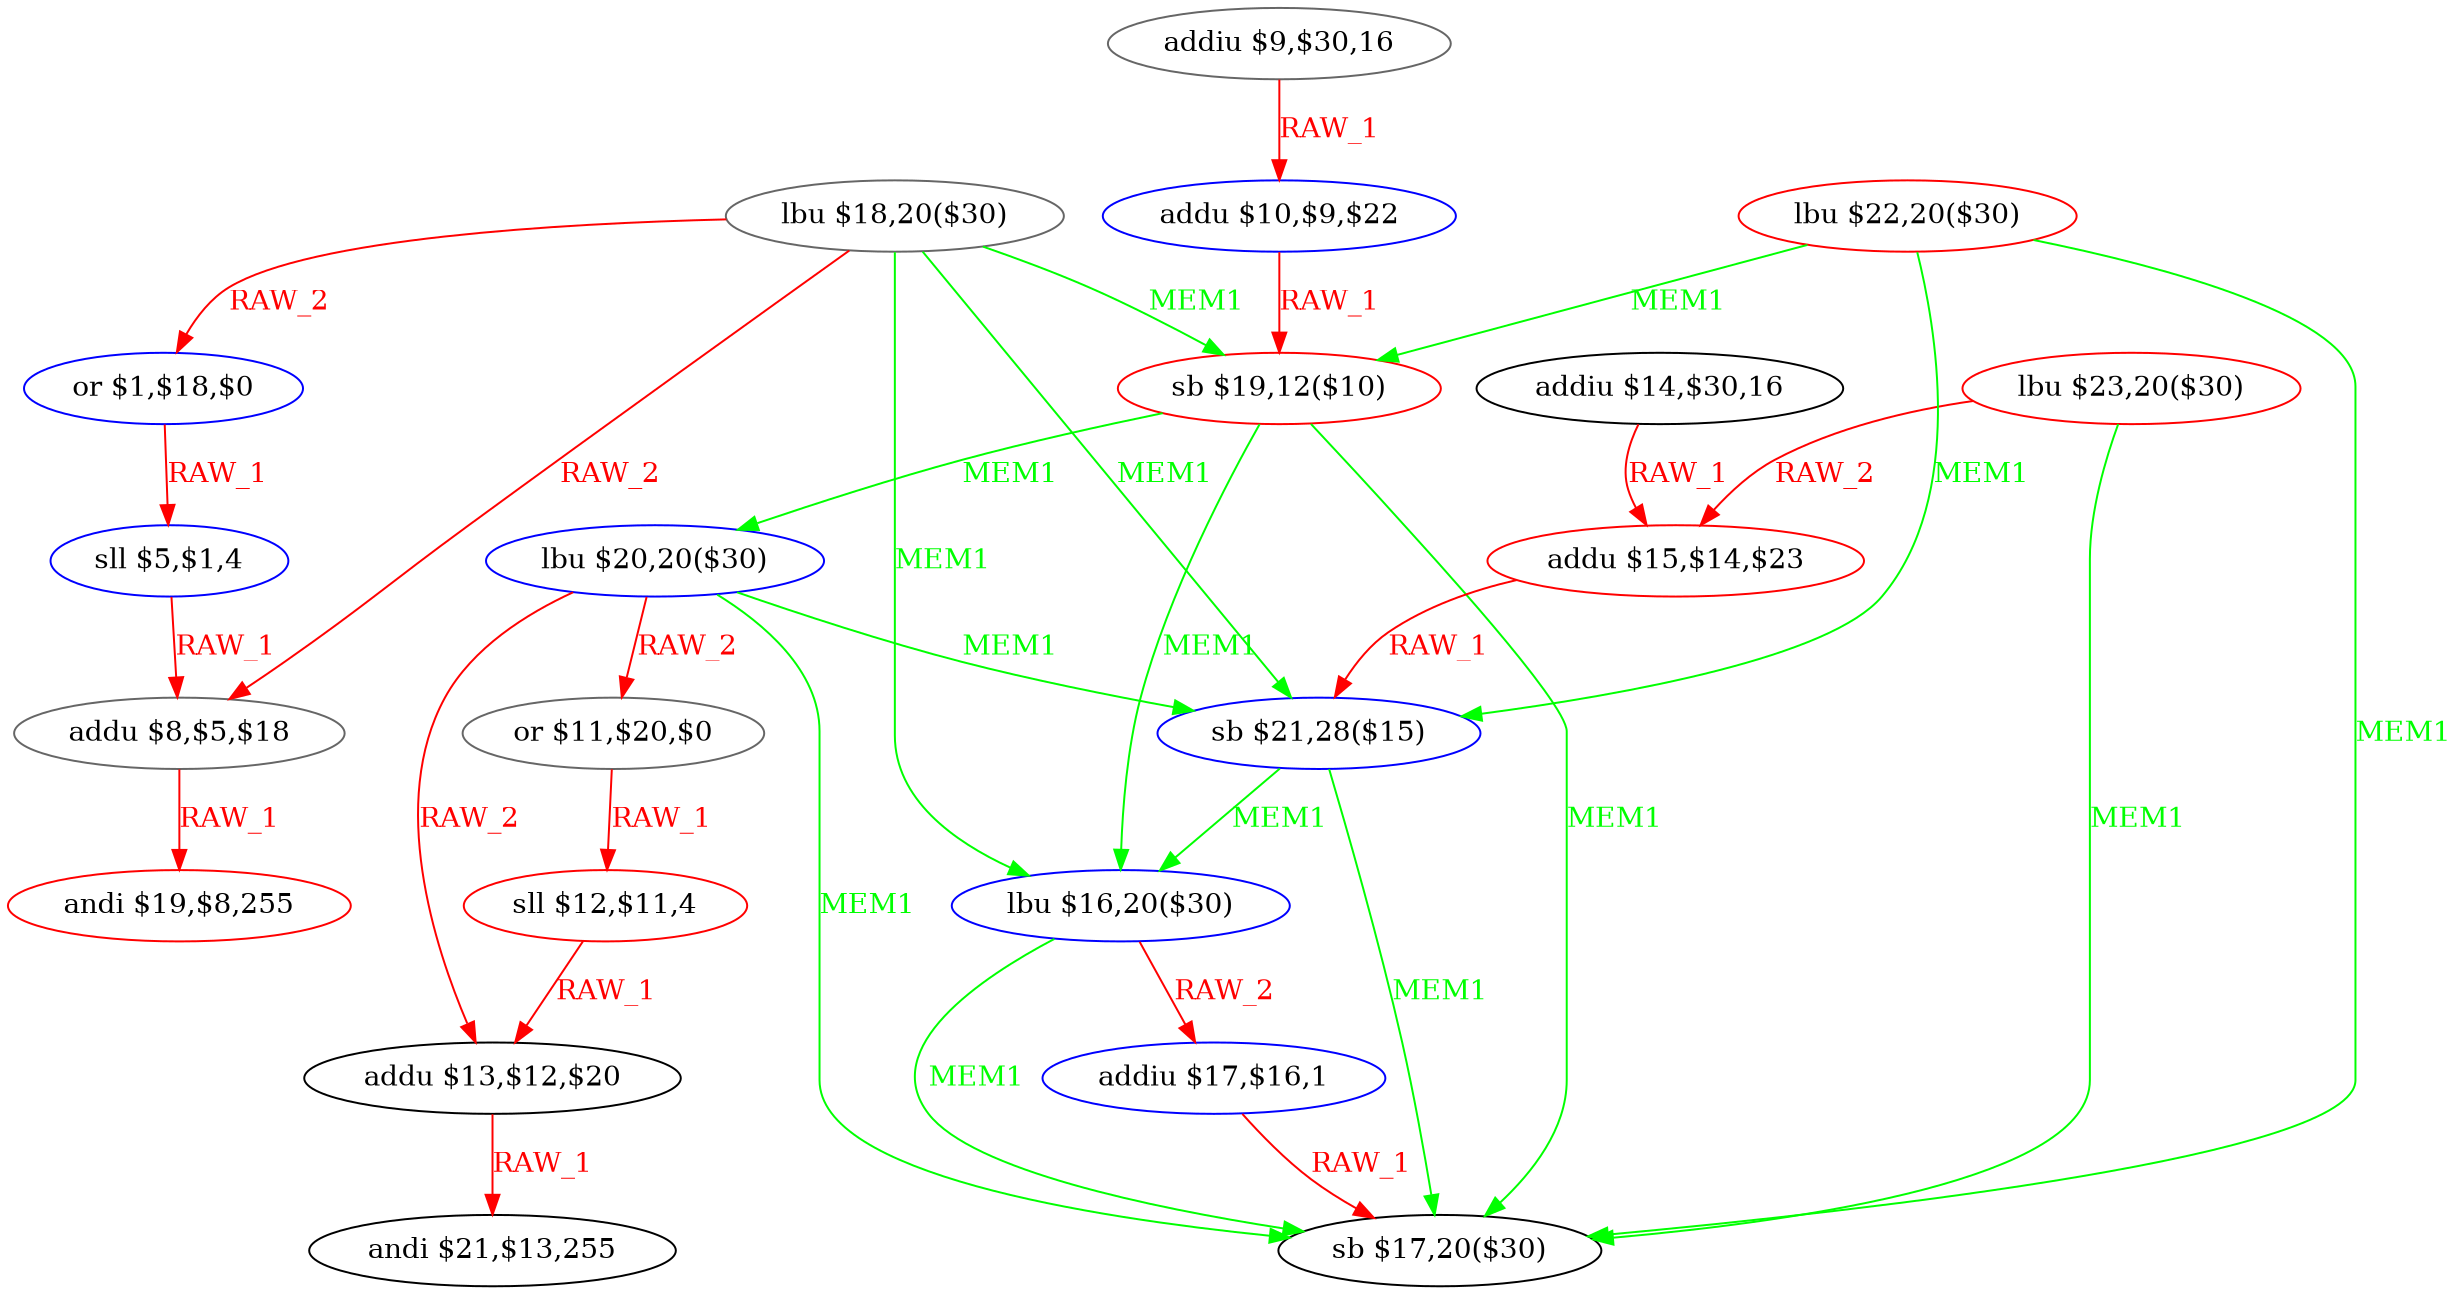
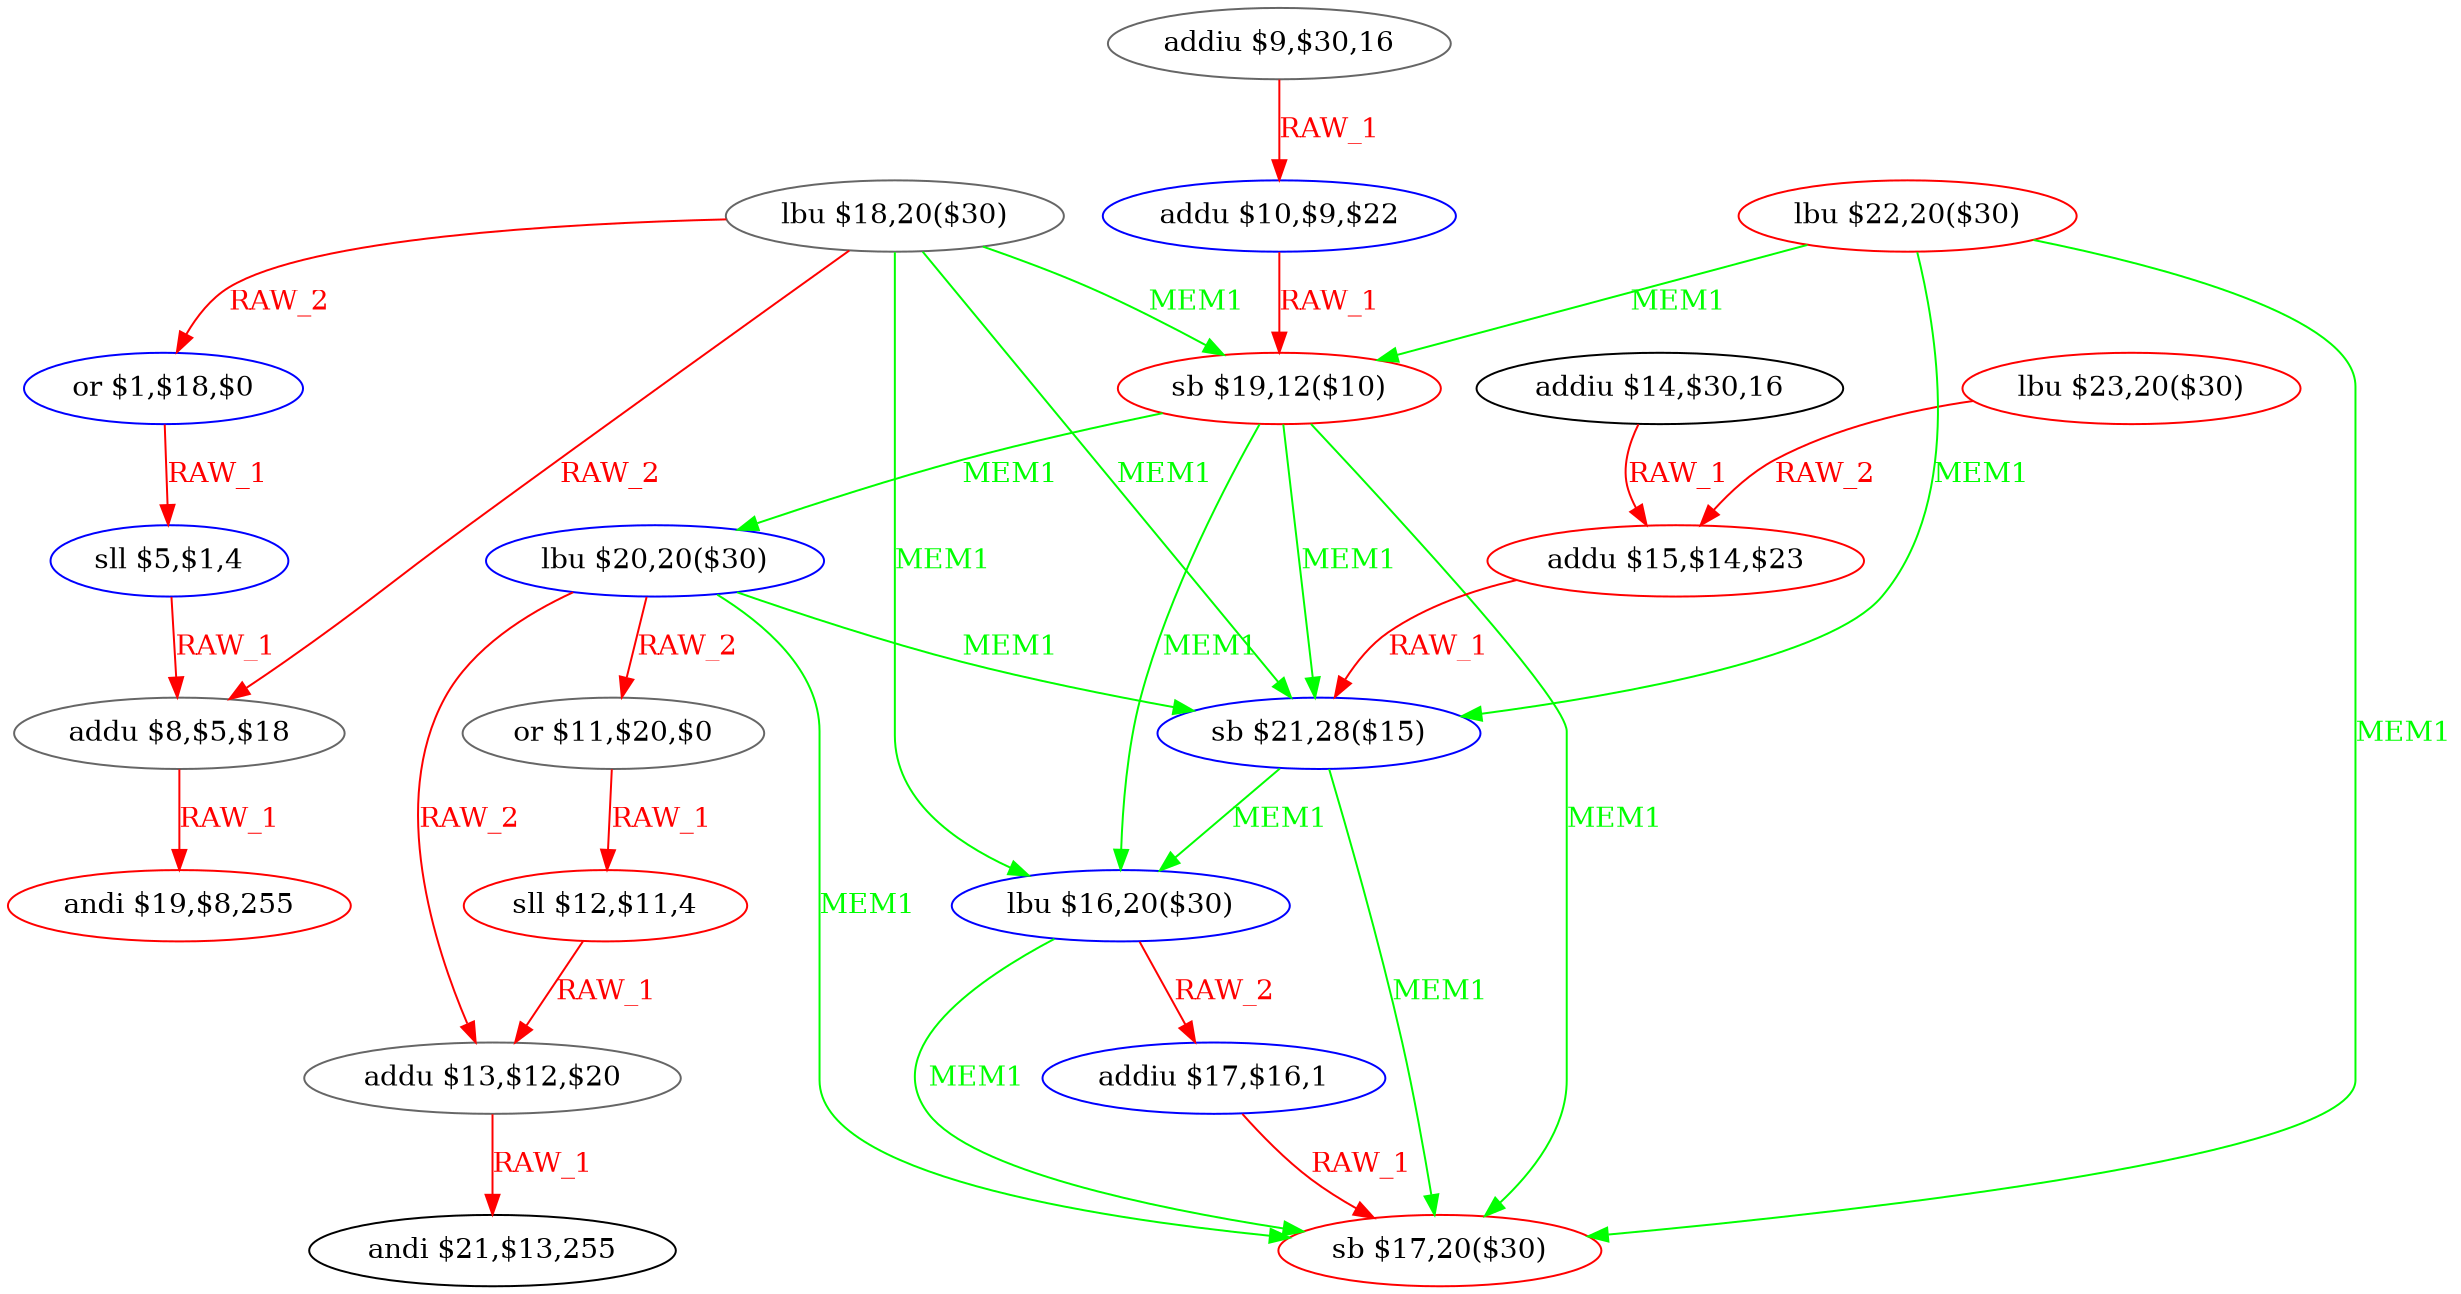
none -> (1298, 551)
(2090, 1012) -> none
(493, 1078) -> (493, 1078)
(1440, 1251) -> (1440, 1251)
